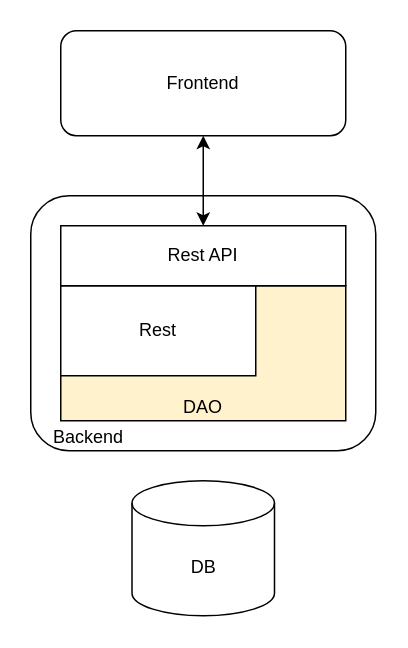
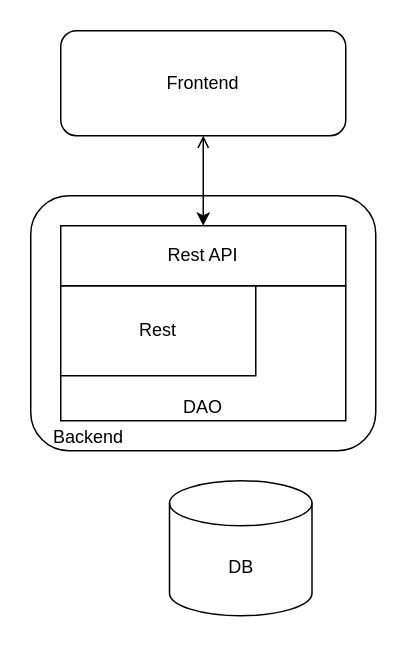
(203, 147) -> (203, 144)
(203, 405) -> (203, 405)
(203, 548) -> (241, 548)
